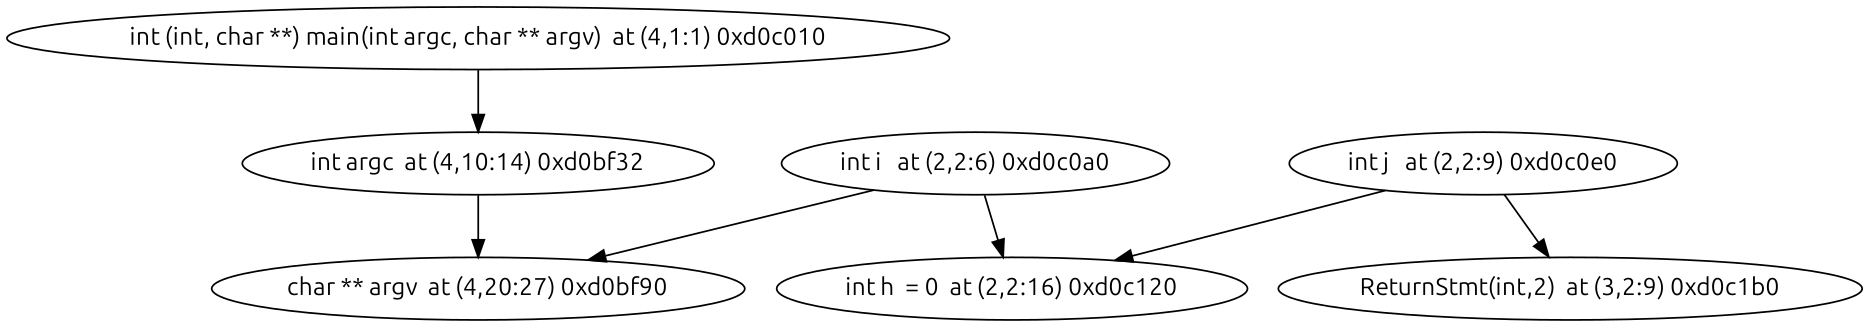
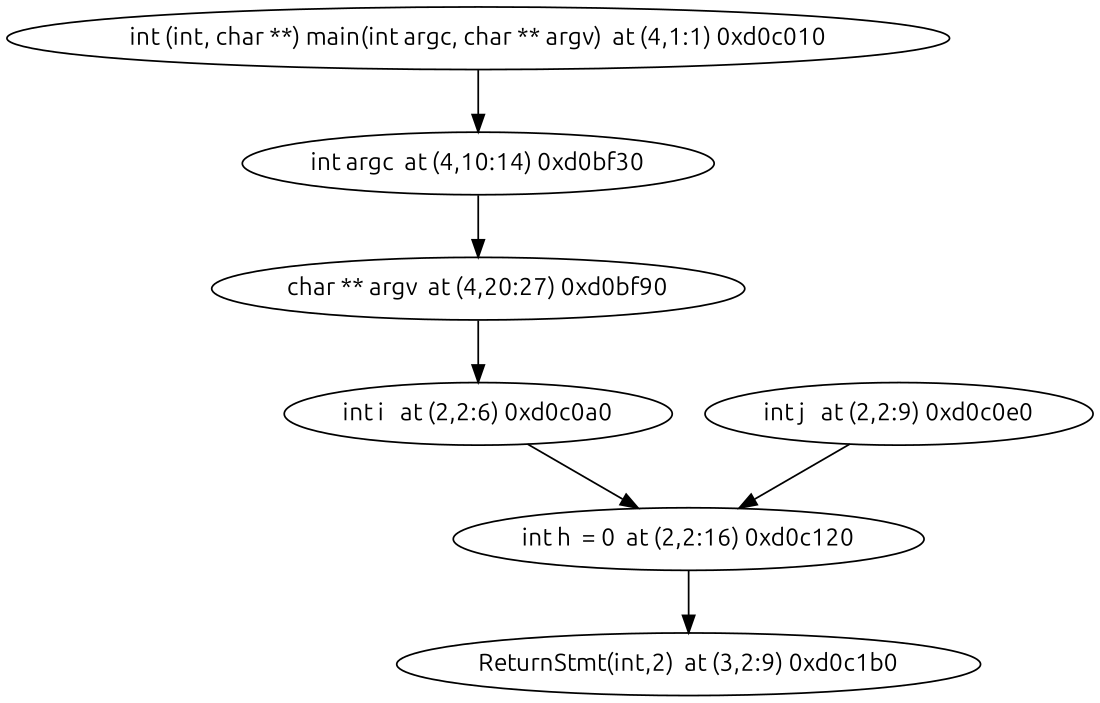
(478, 163) -> (478, 163)
(1521, 218) -> (689, 593)
(740, 223) -> (478, 343)
